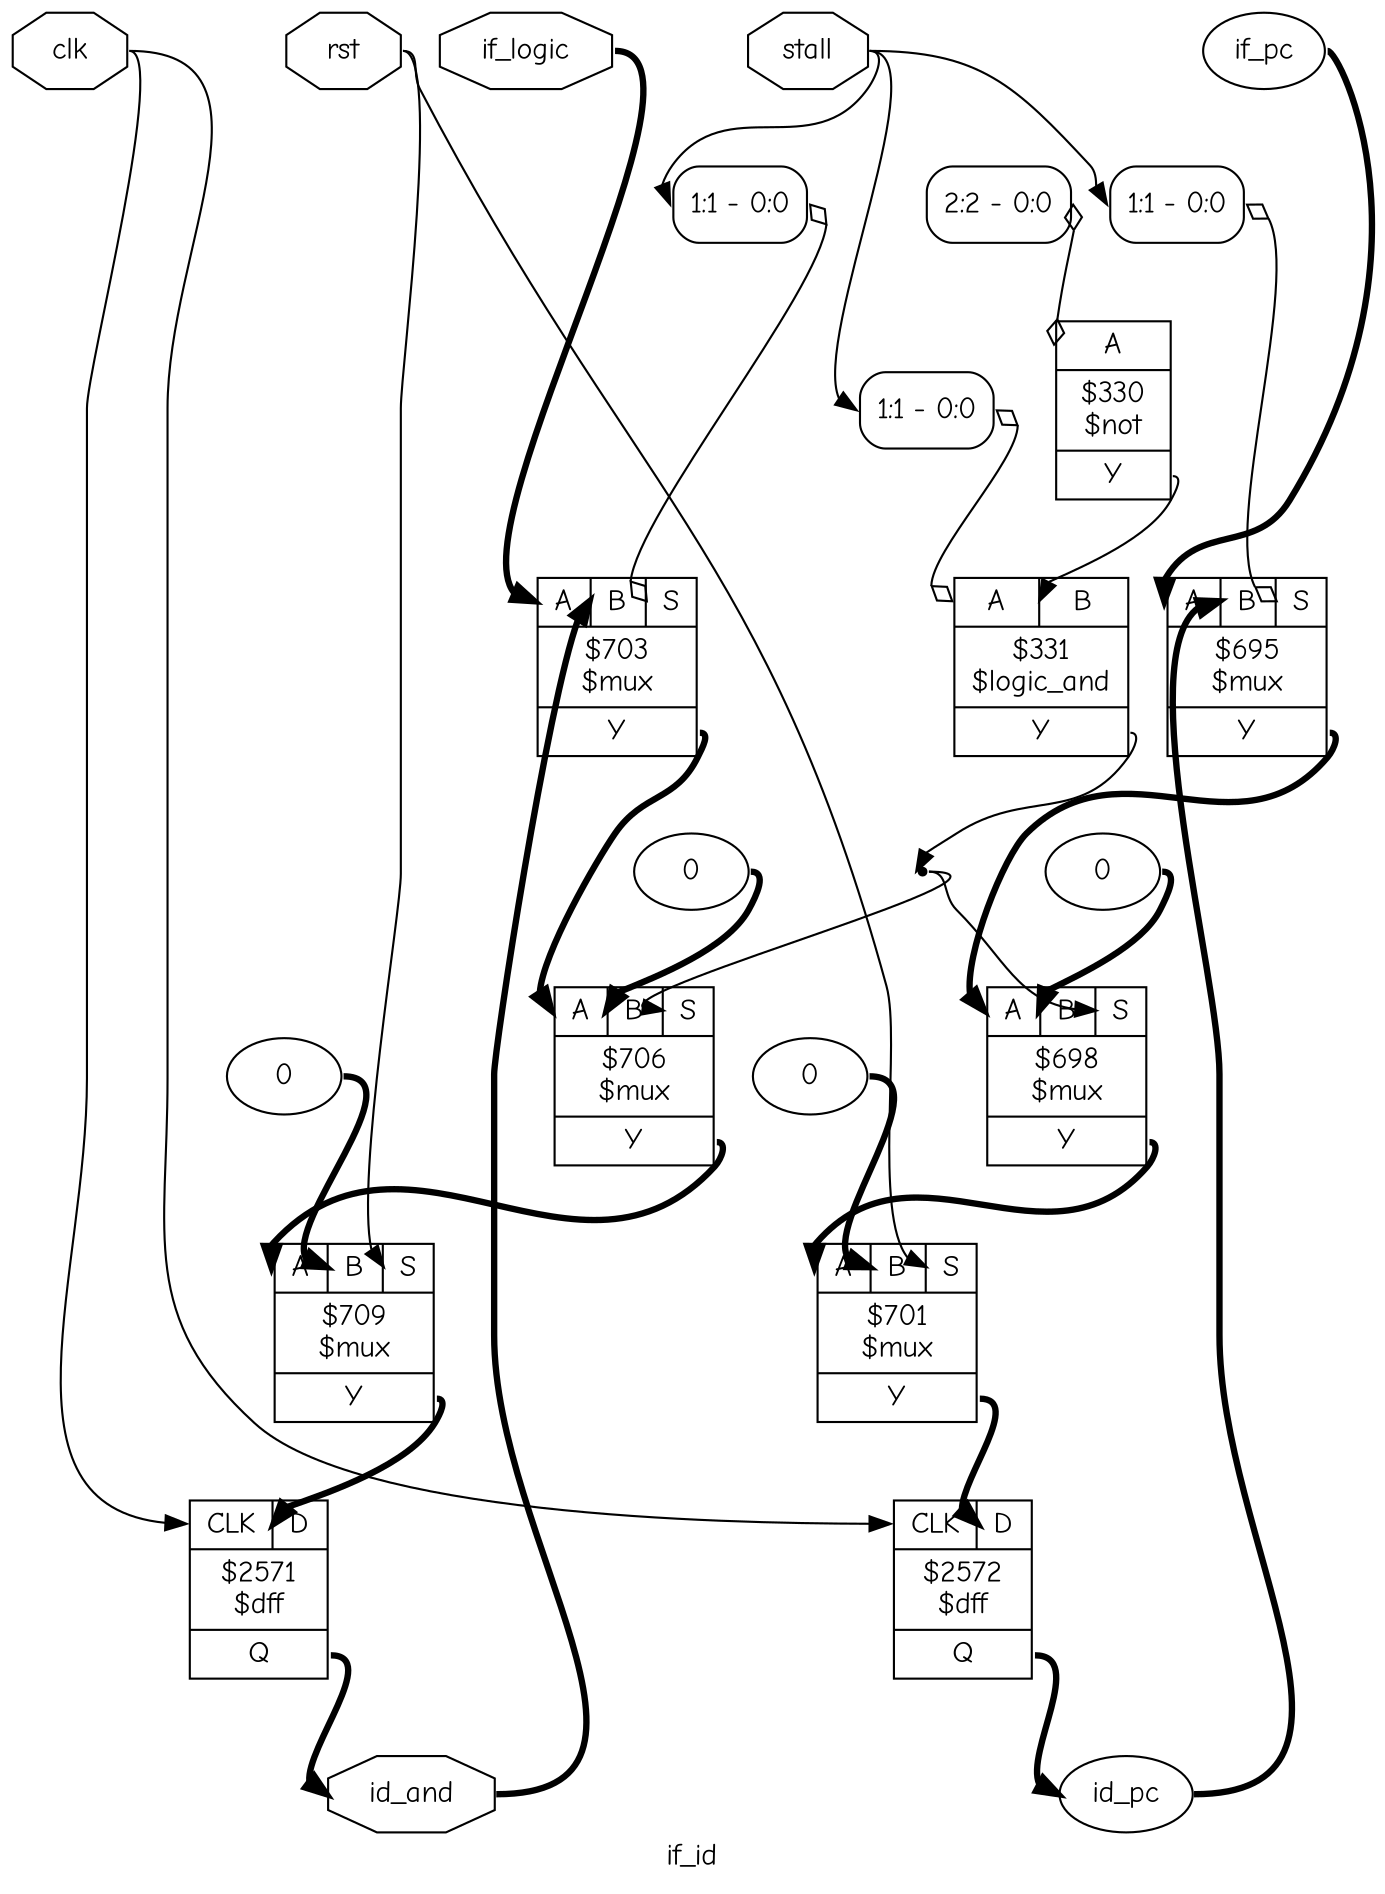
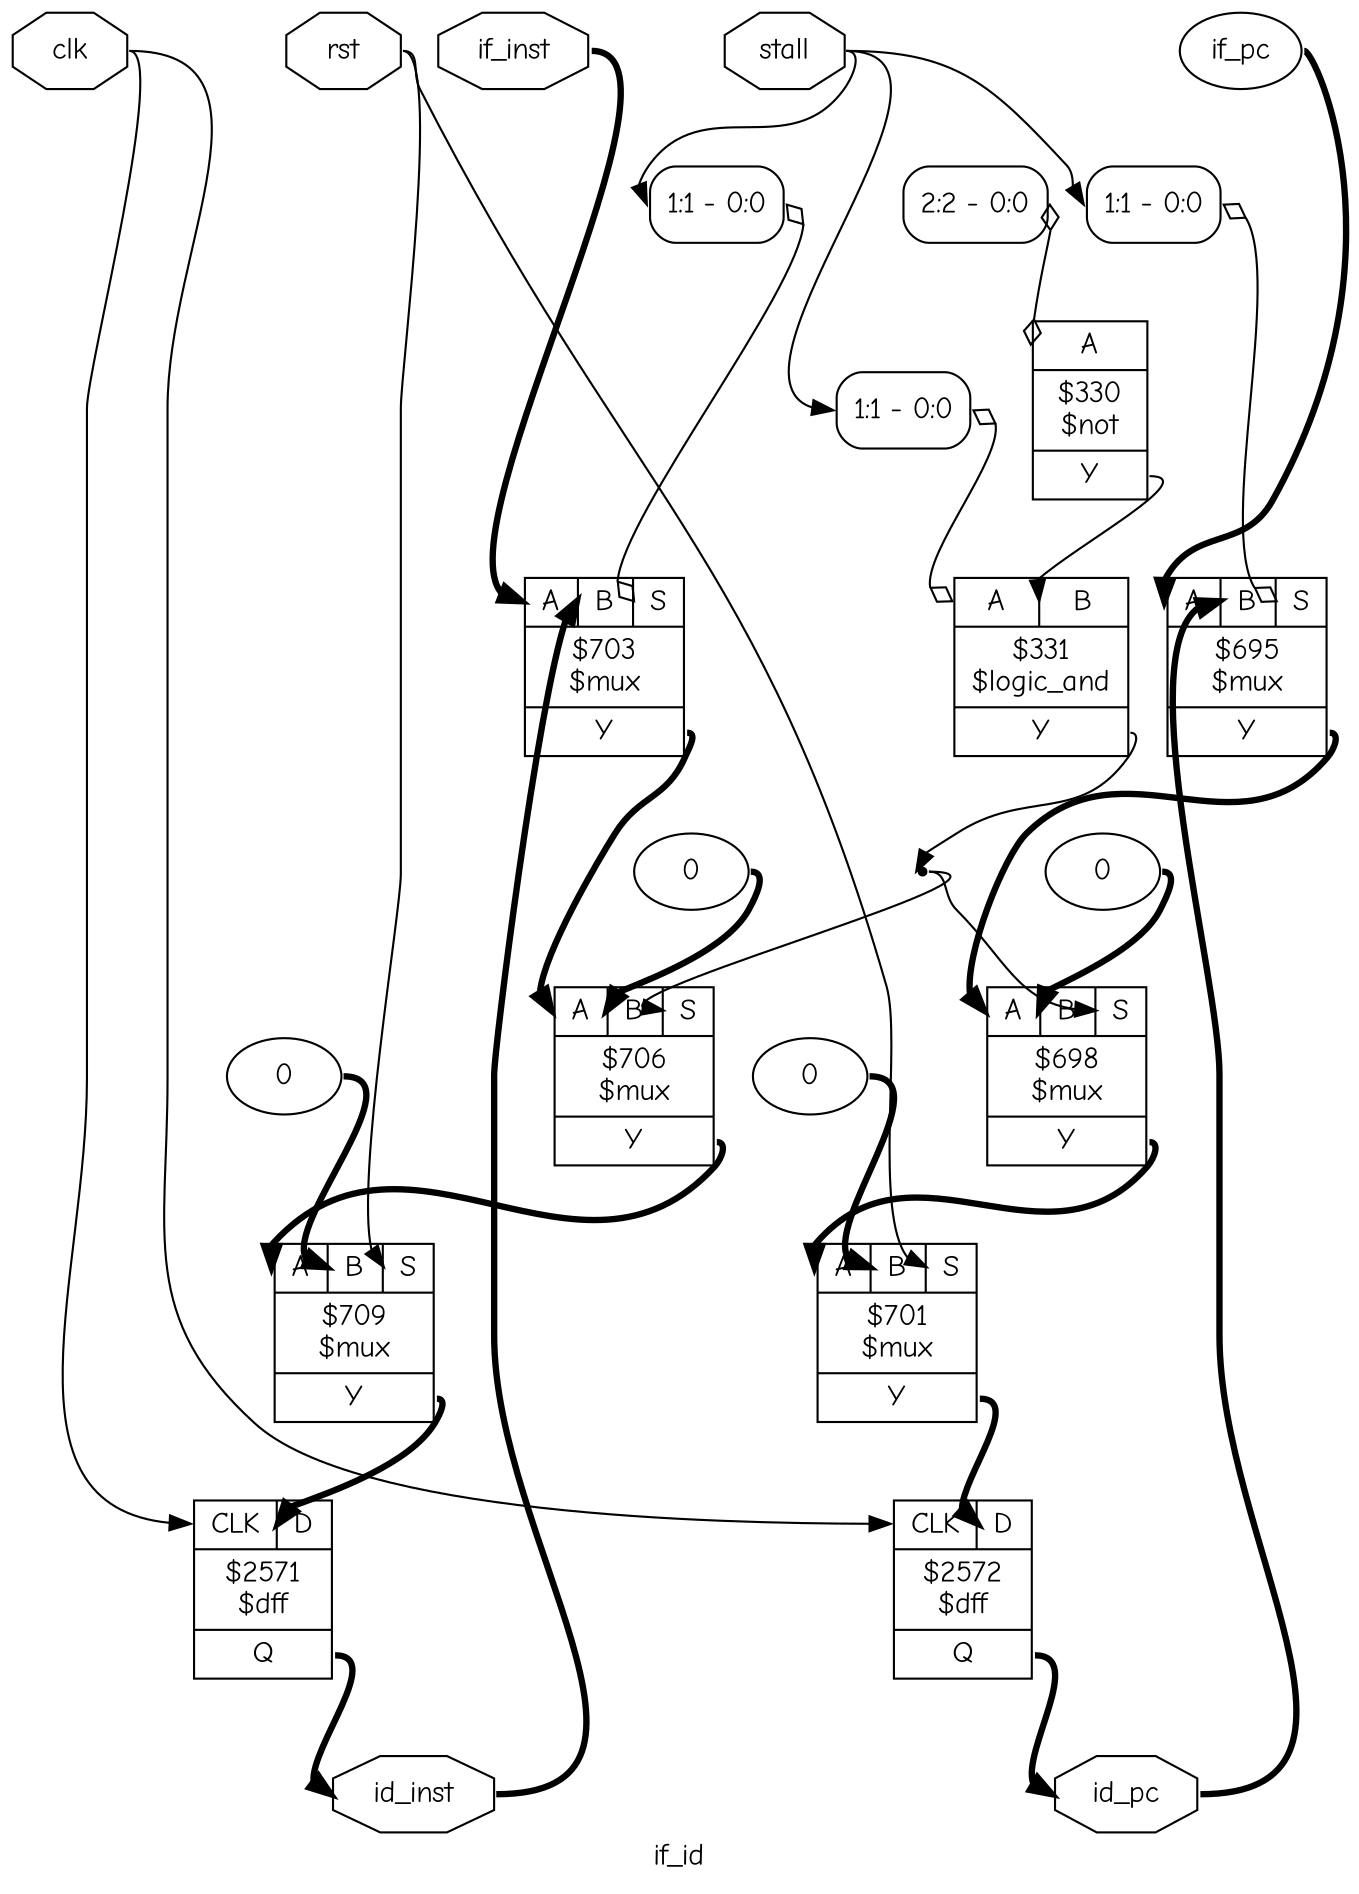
(526, 51) -> (513, 51)
(411, 1794) -> (414, 1794)
(1126, 1794) -> (1126, 1794)
